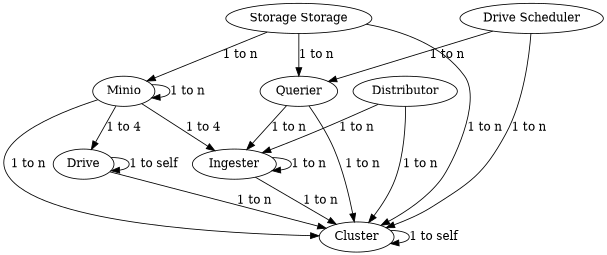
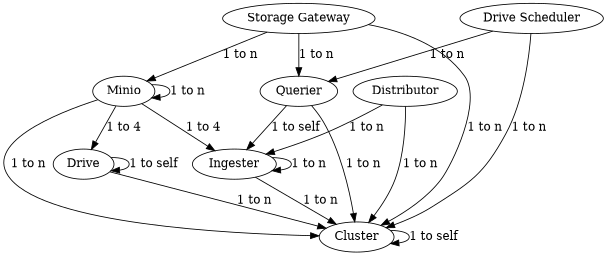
(299, 18) -> (299, 18)
(289, 128) -> (295, 128)
